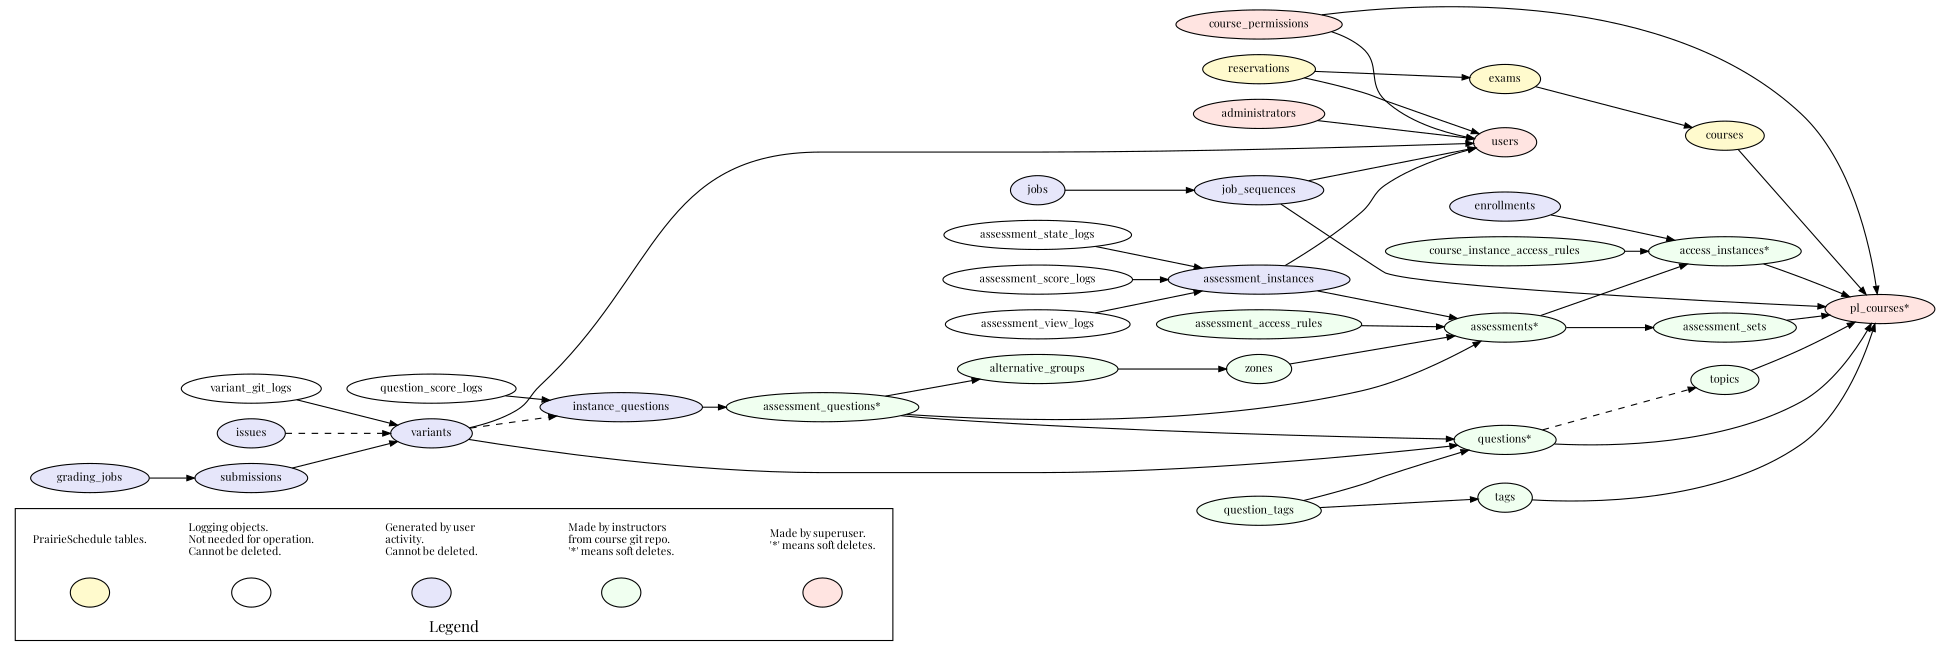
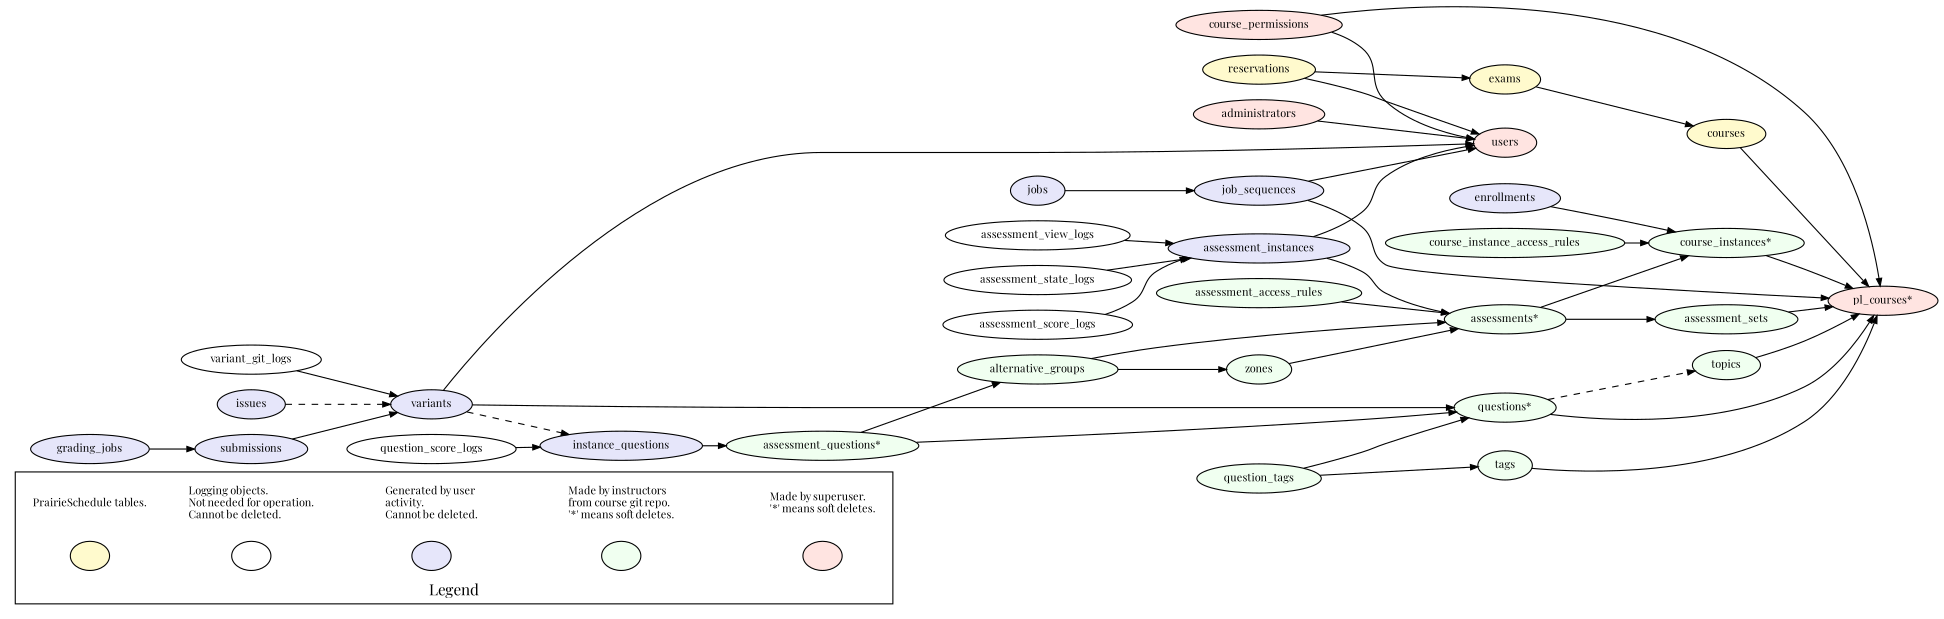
(1725, 251) -> (1726, 243)
(1196, 414) -> (1264, 336)
